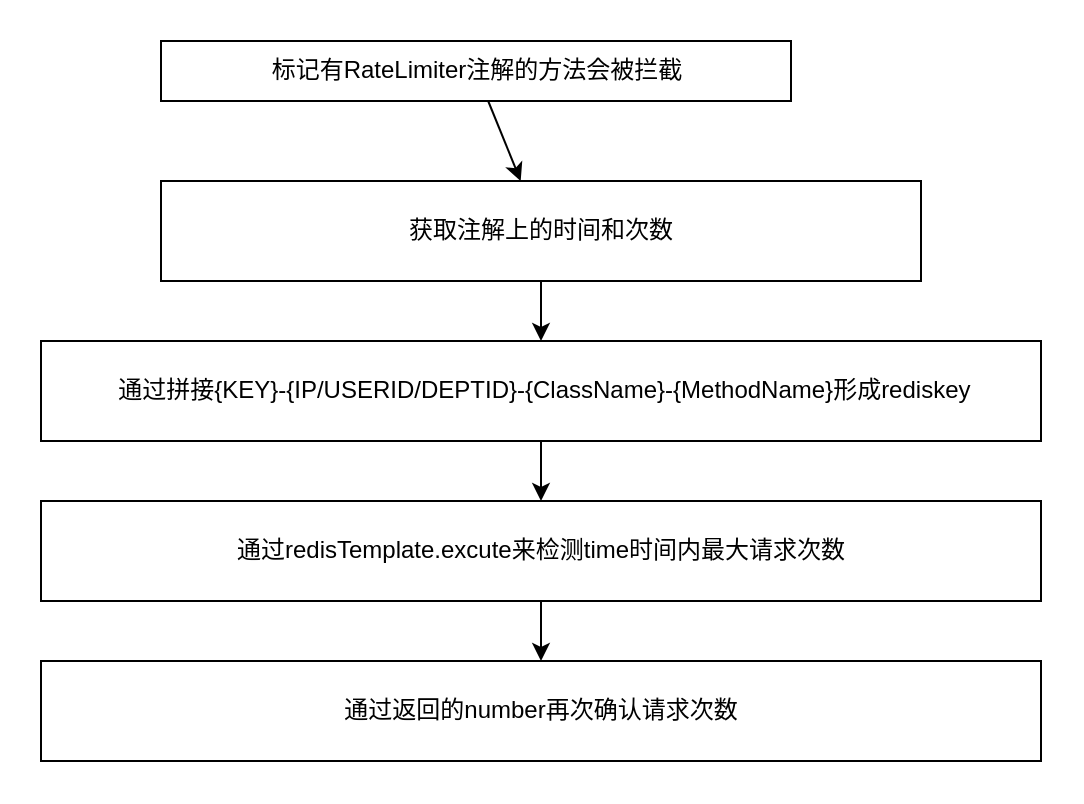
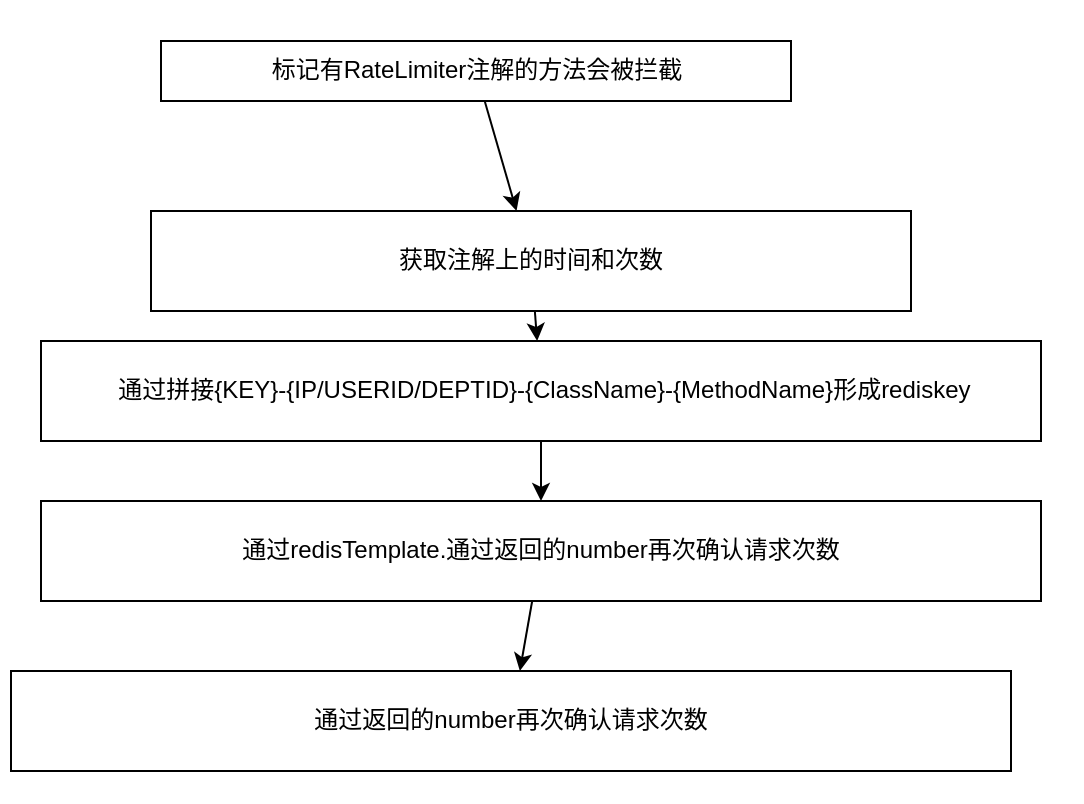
(541, 231) -> (531, 261)
(542, 551) -> (542, 551)
(541, 711) -> (511, 721)
